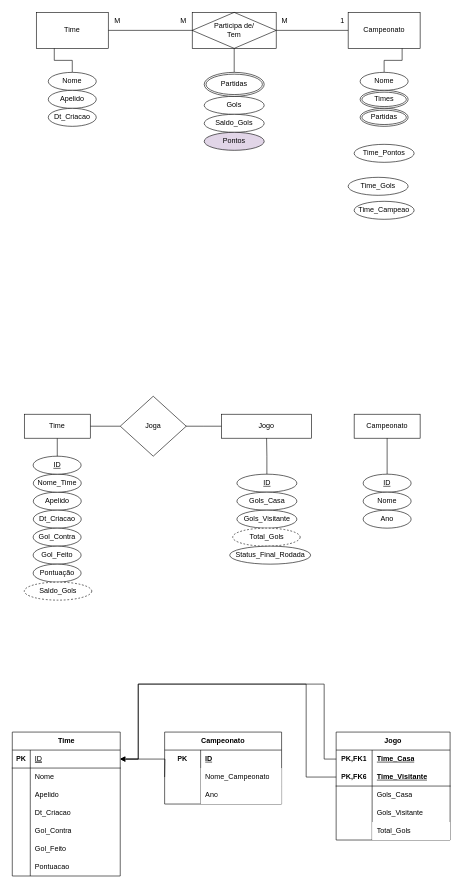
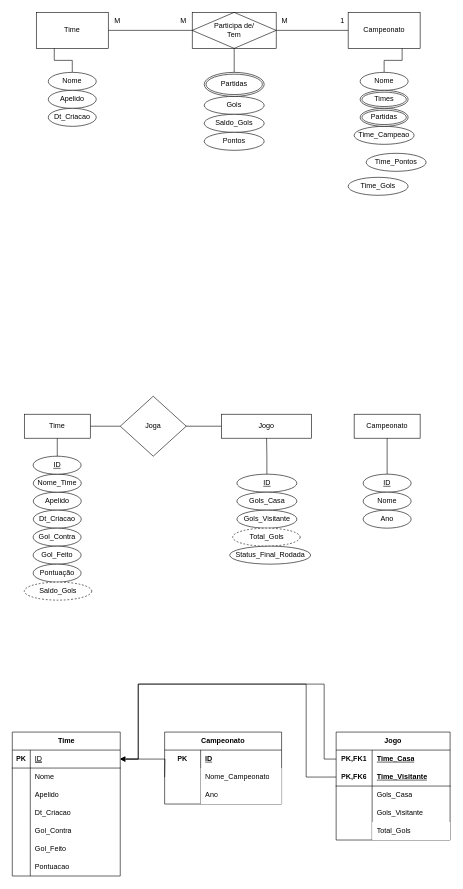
(234, 141) -> (234, 141)
(384, 153) -> (396, 162)
(384, 210) -> (384, 135)
